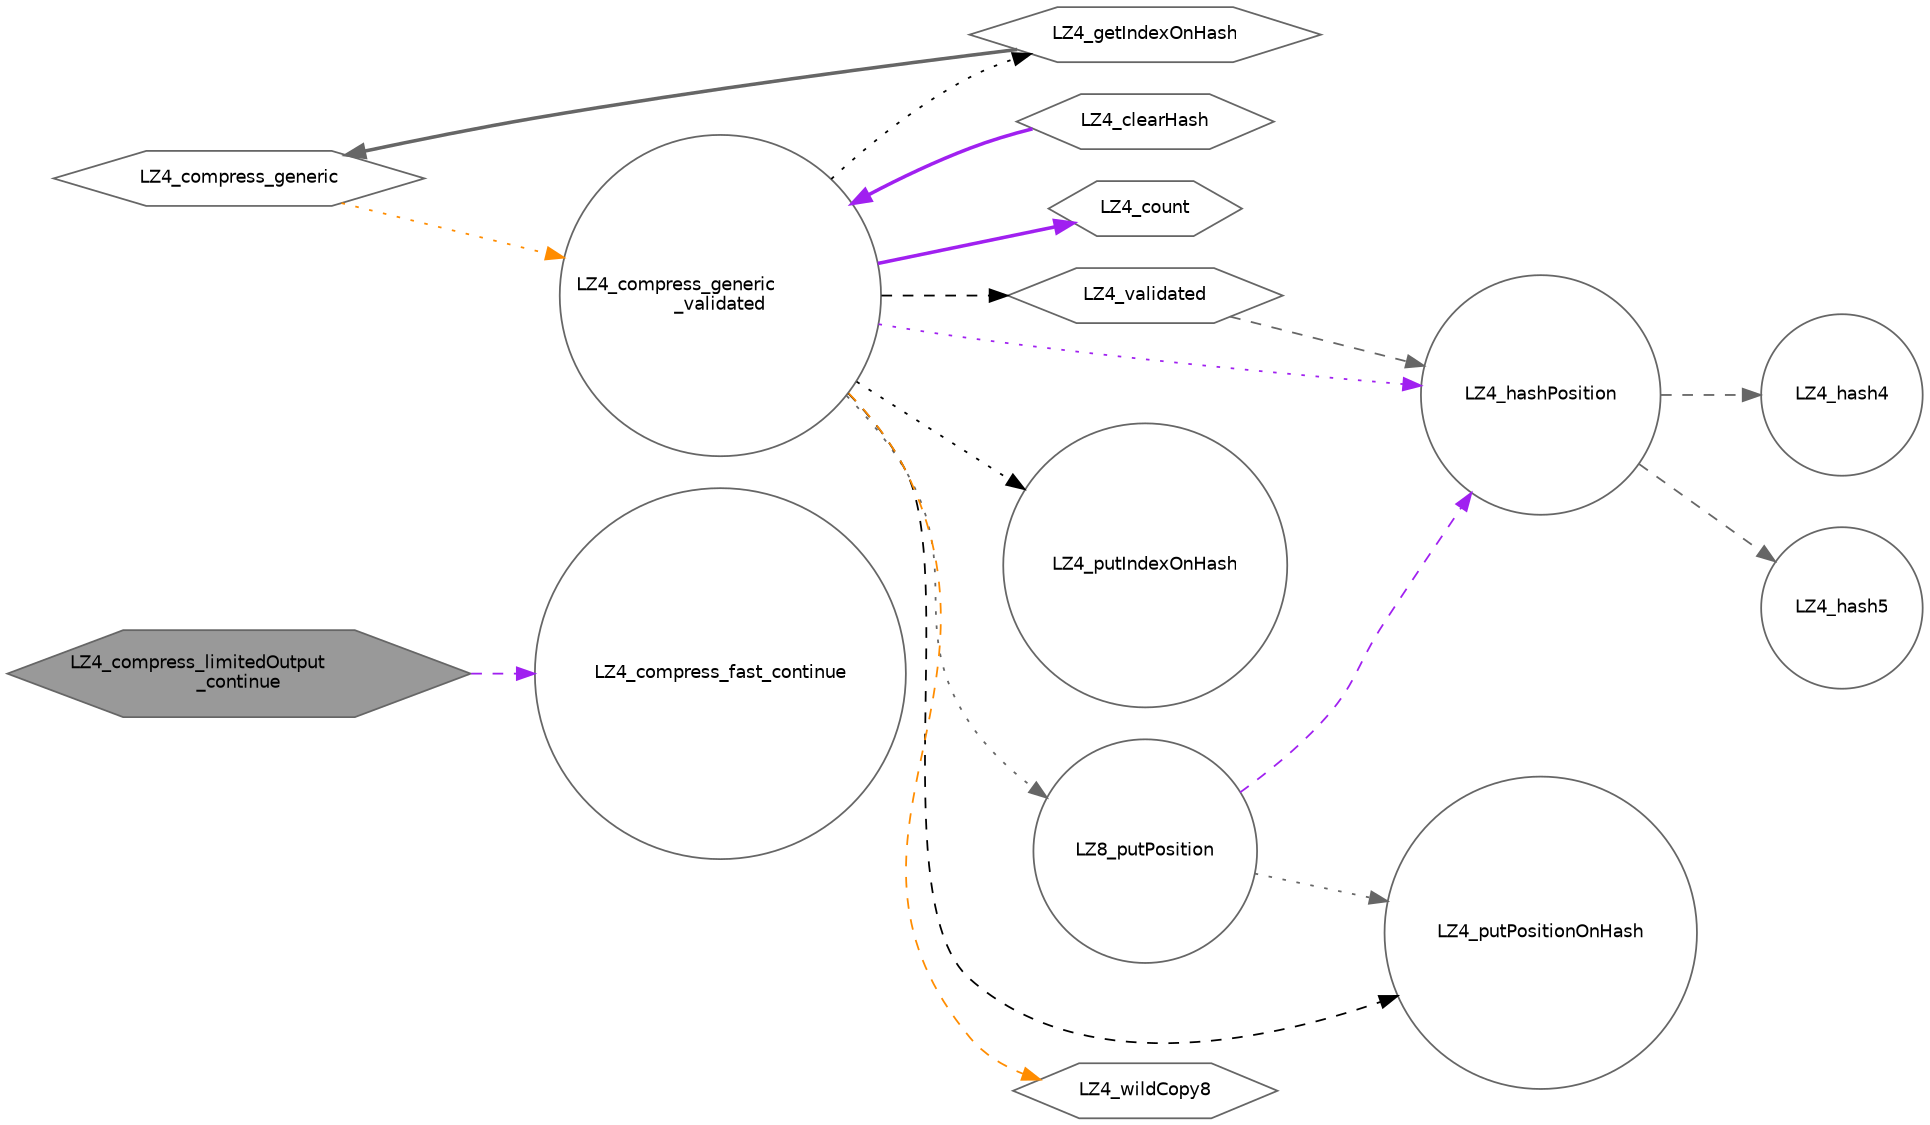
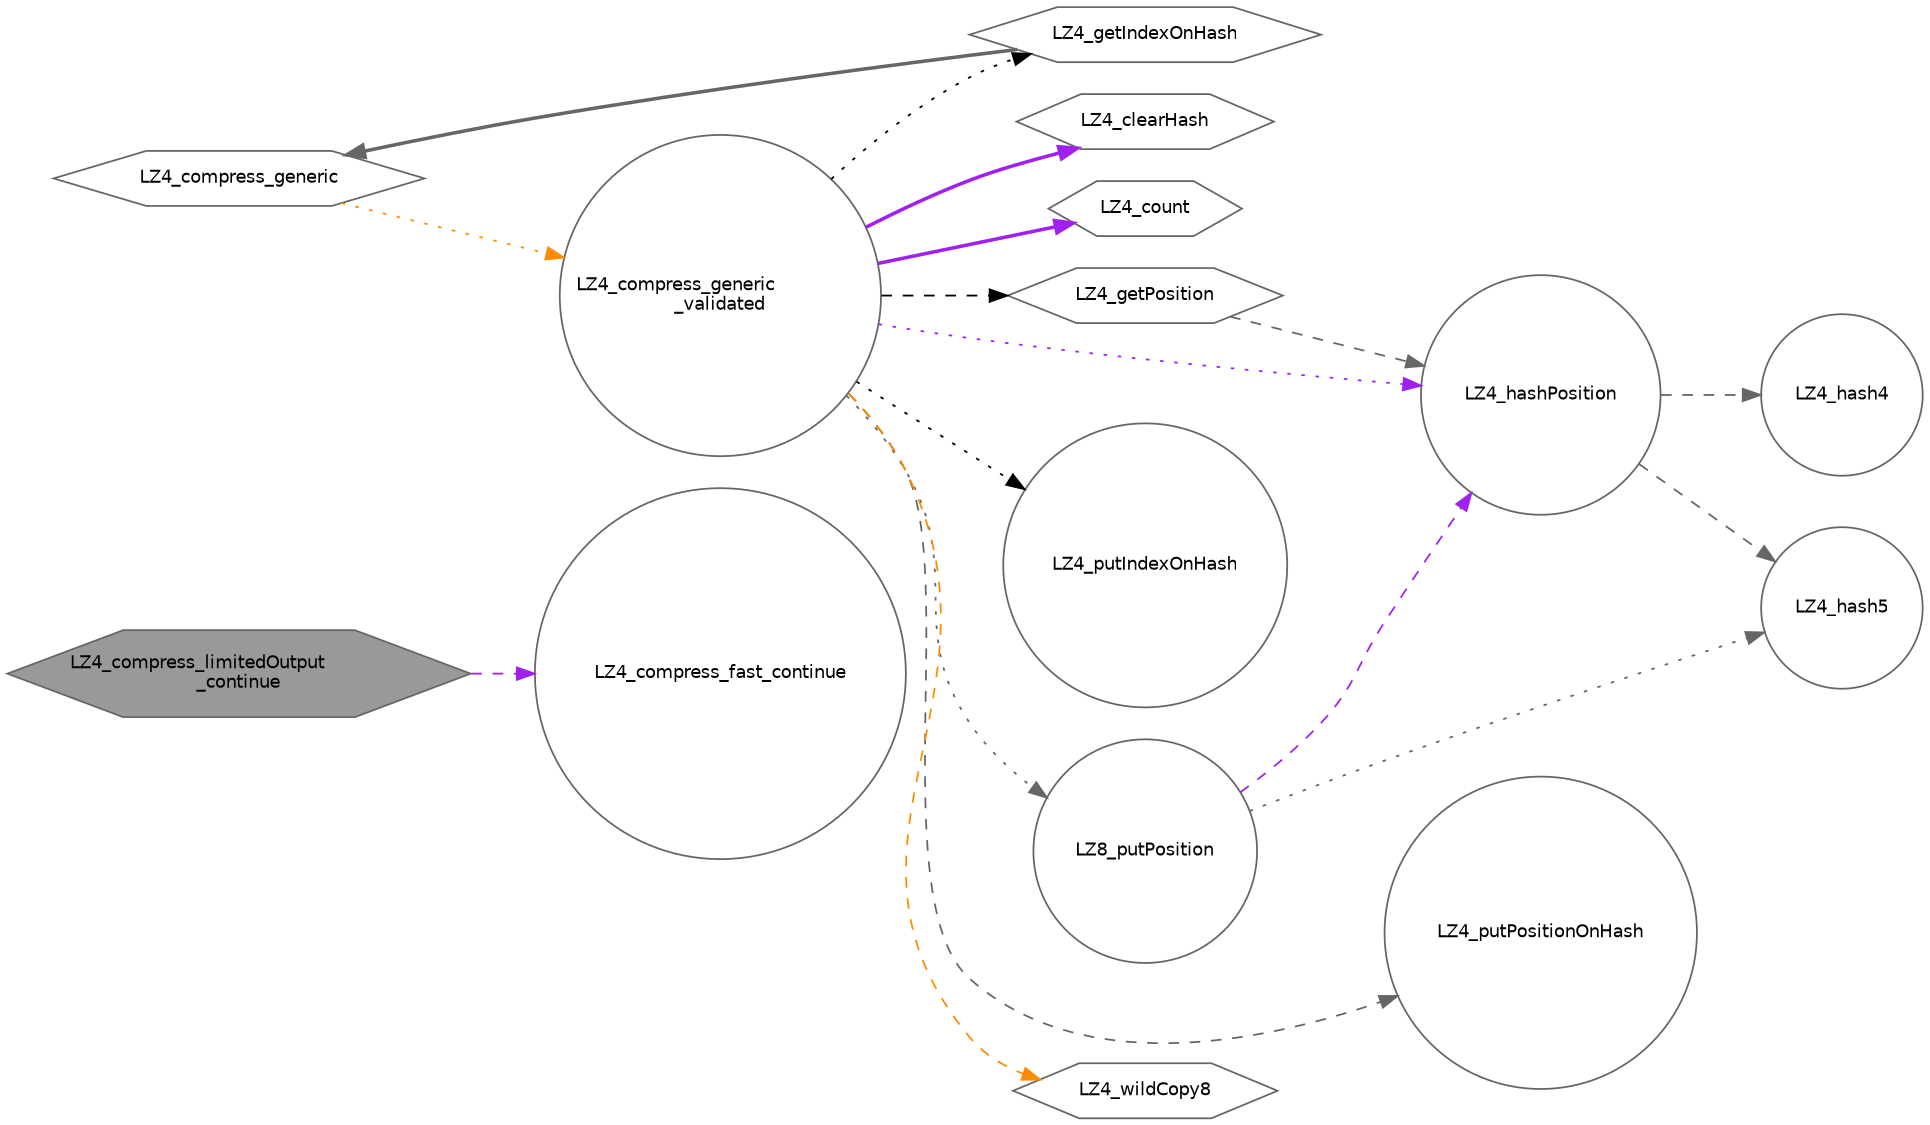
(948, 157) -> (961, 184)
(1145, 296) -> (1145, 296)
(1312, 886) -> (1497, 721)
(934, 895) -> (934, 895)
